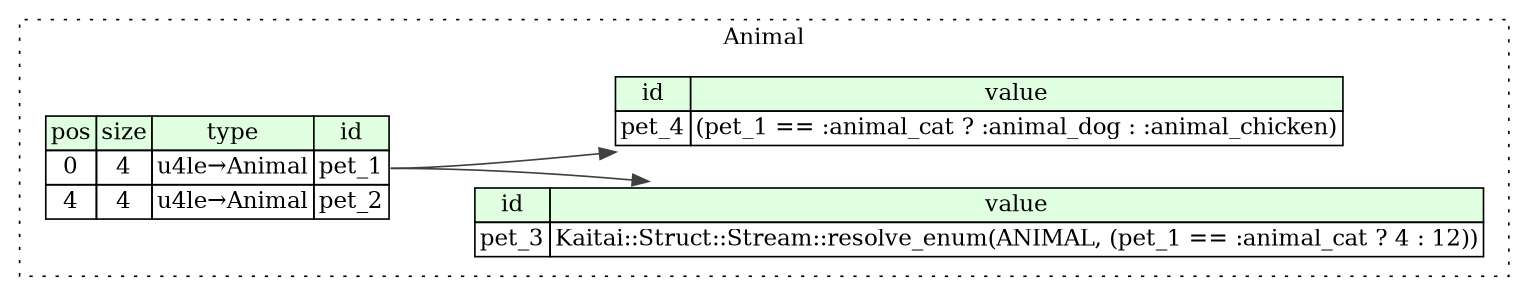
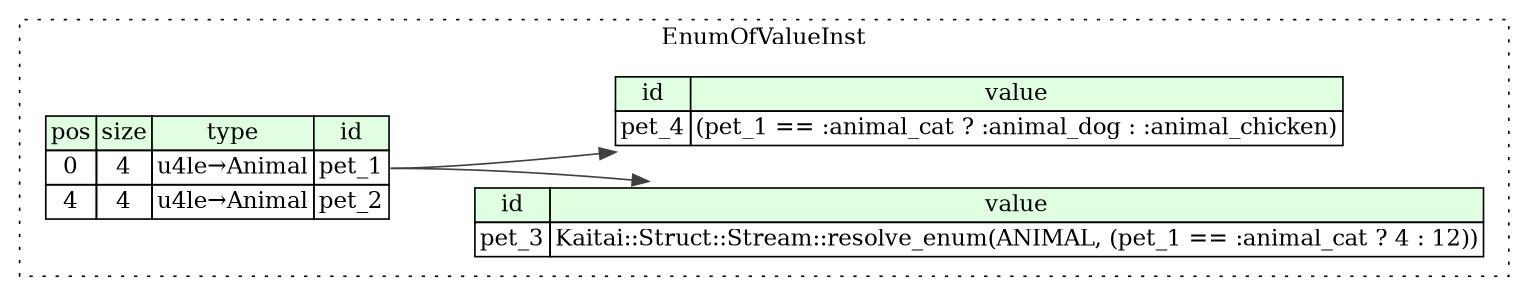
(764, 38) -> (764, 38)
